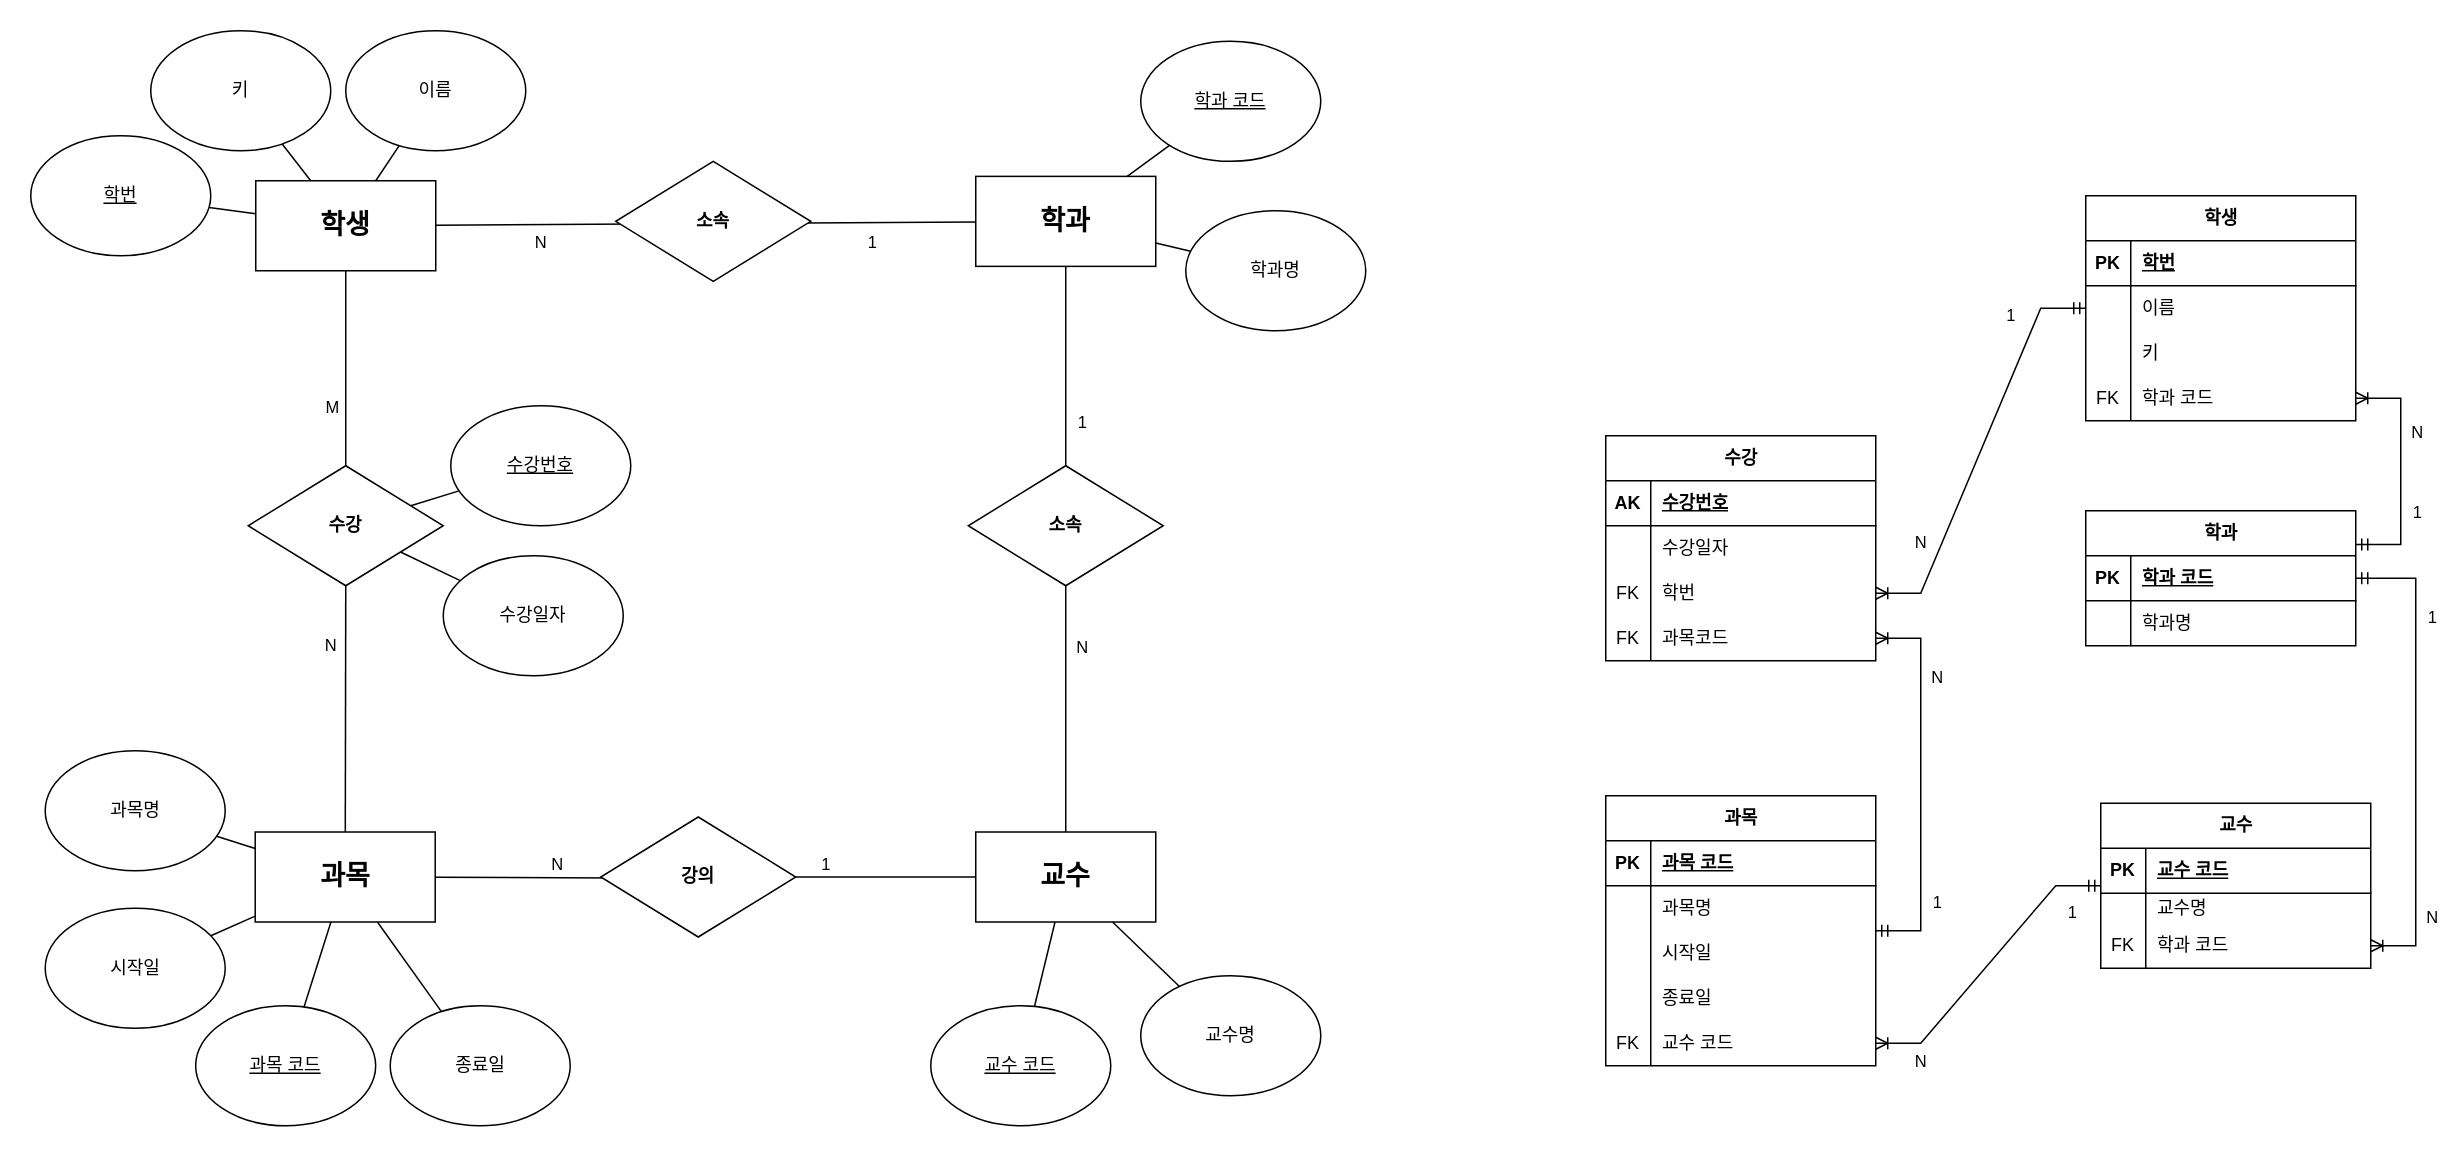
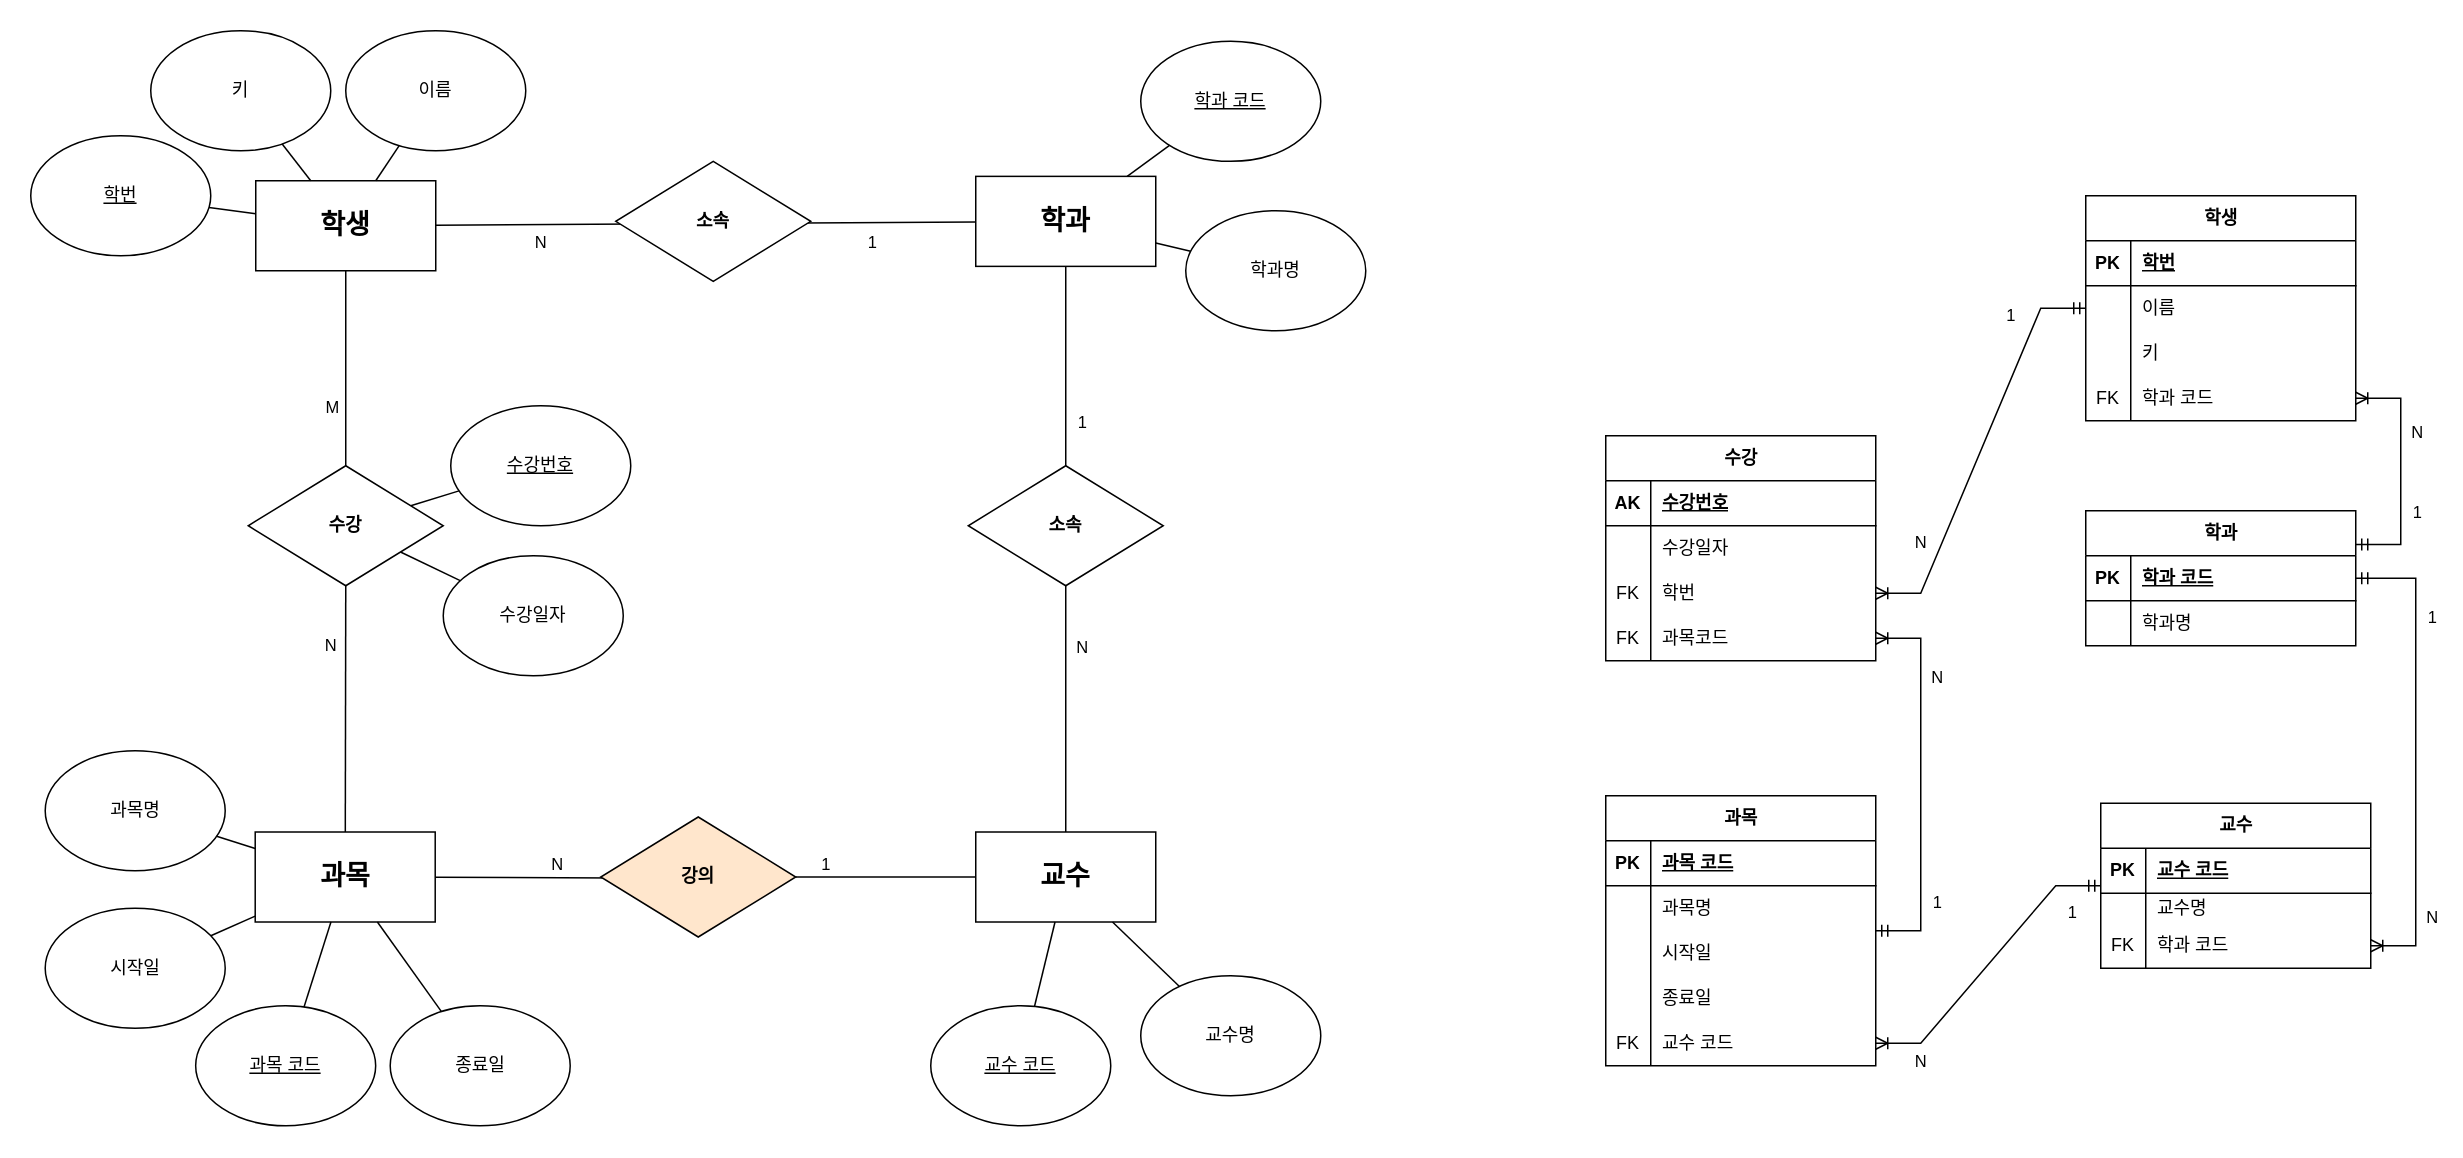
(698, 877) -> (698, 877)
